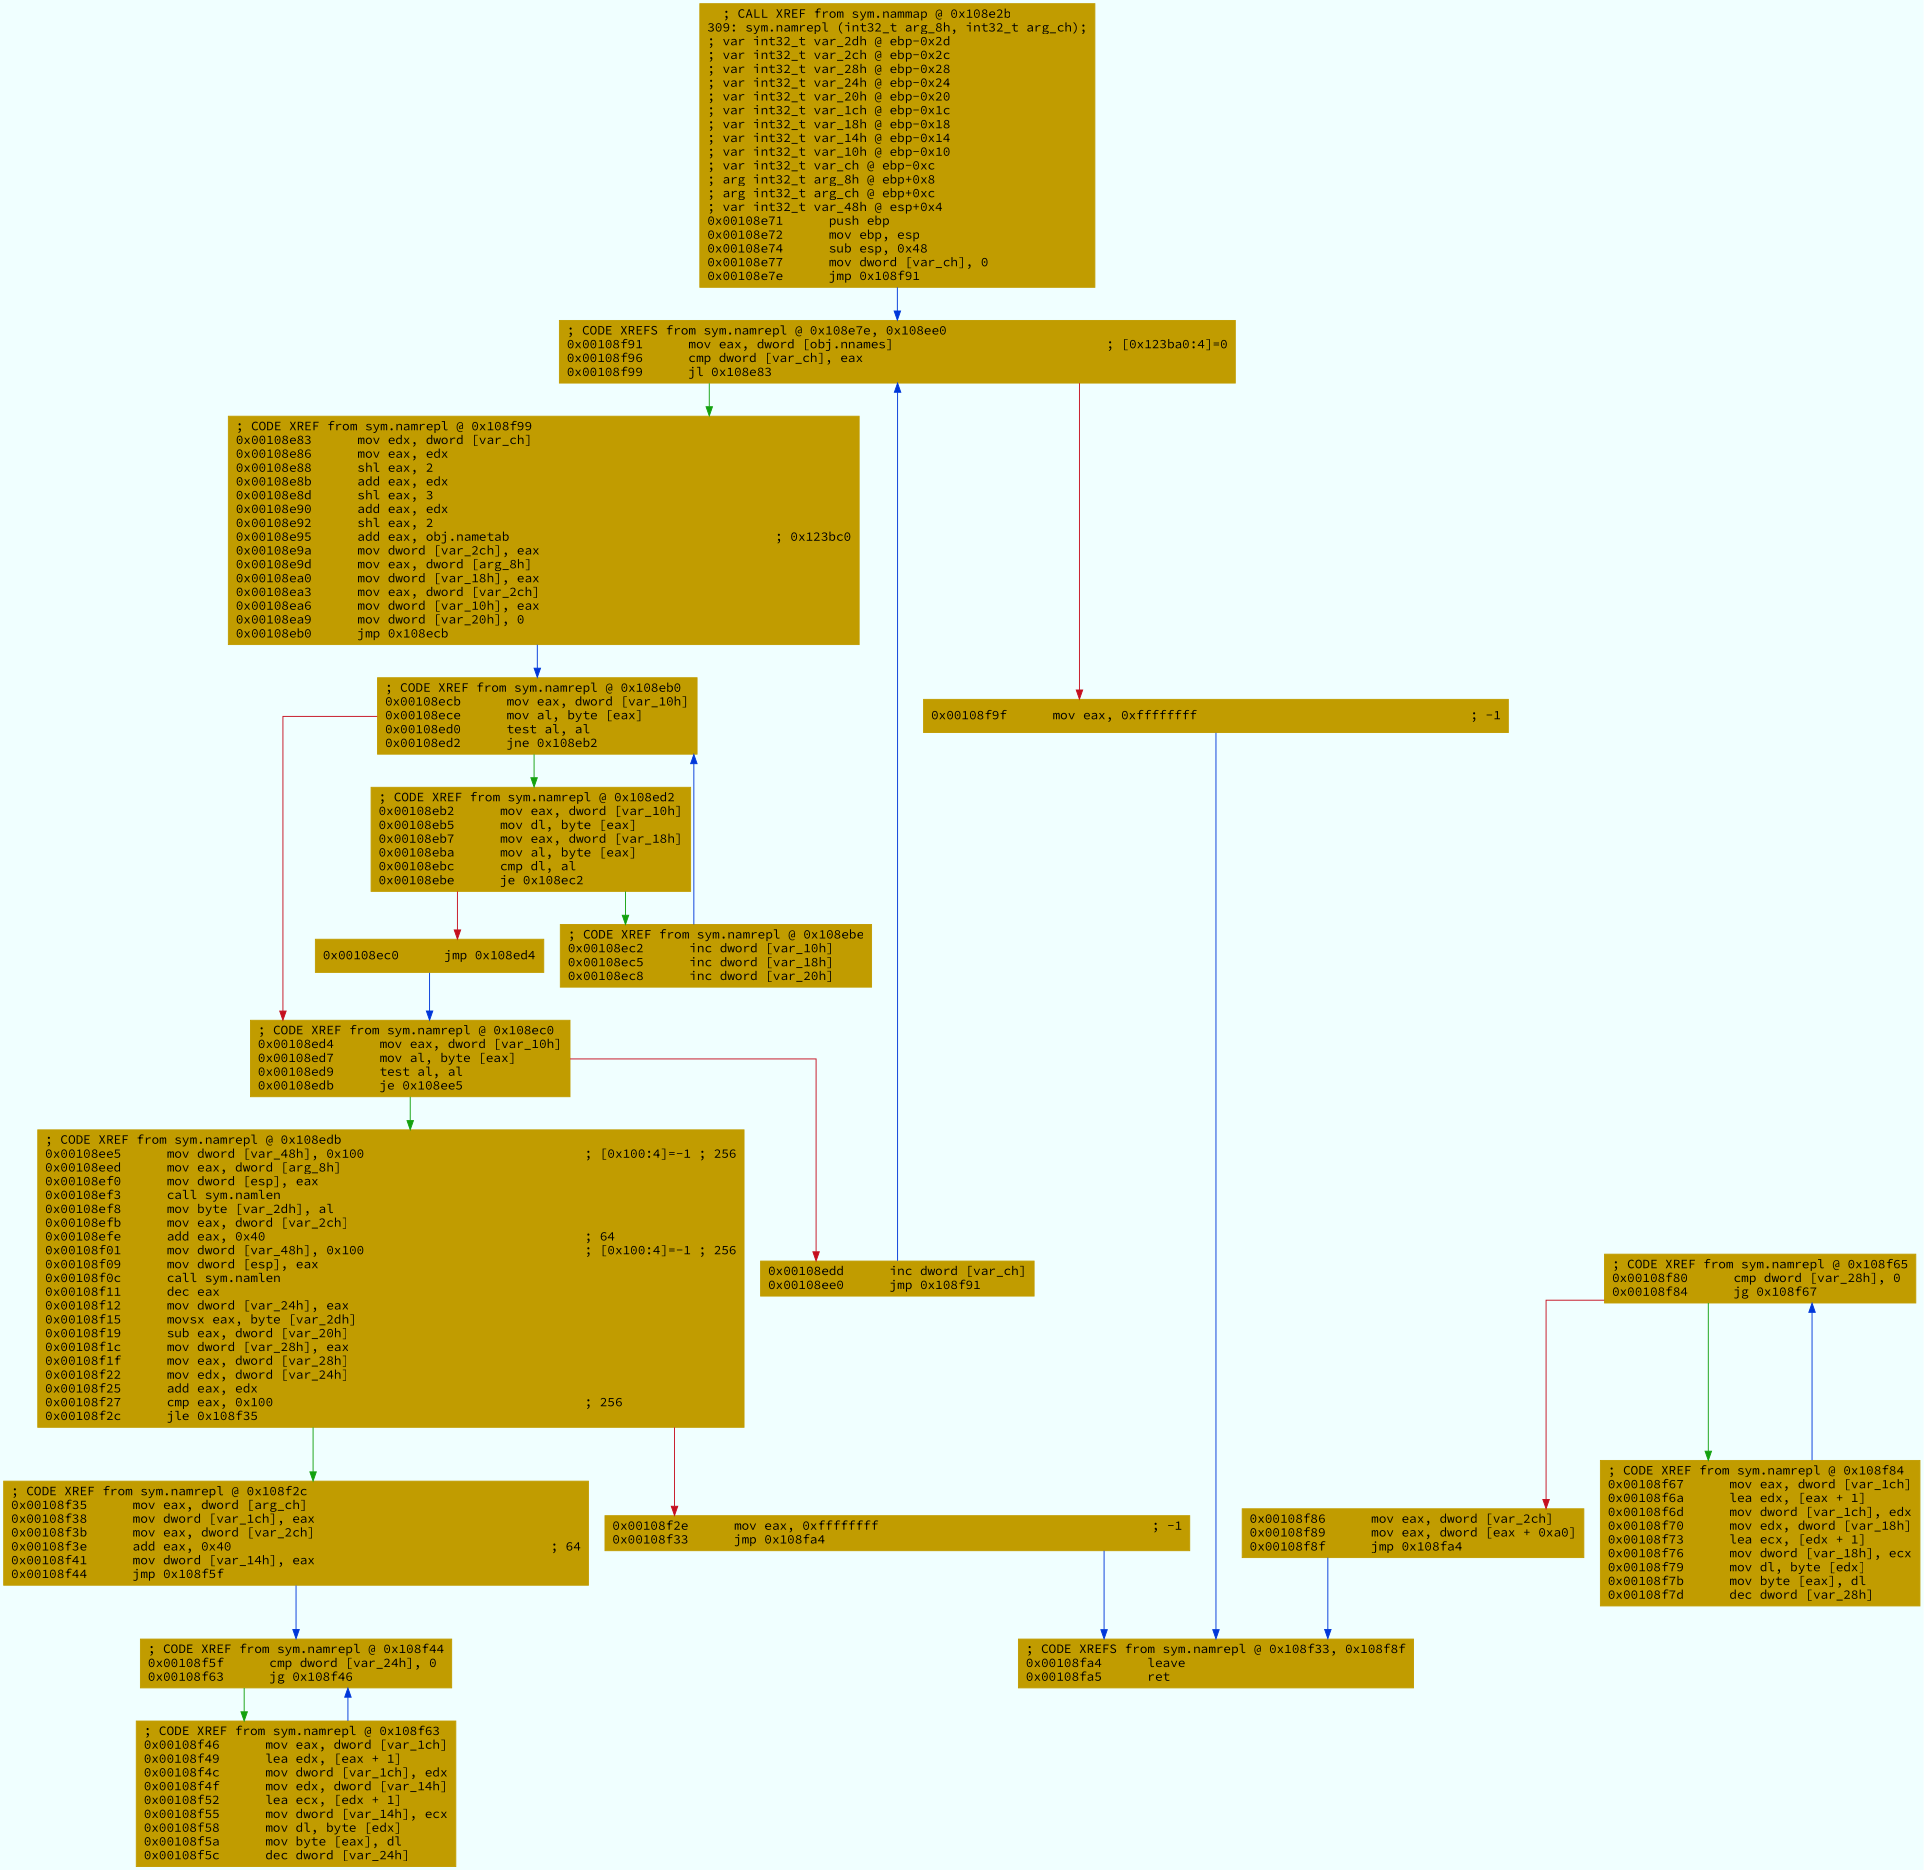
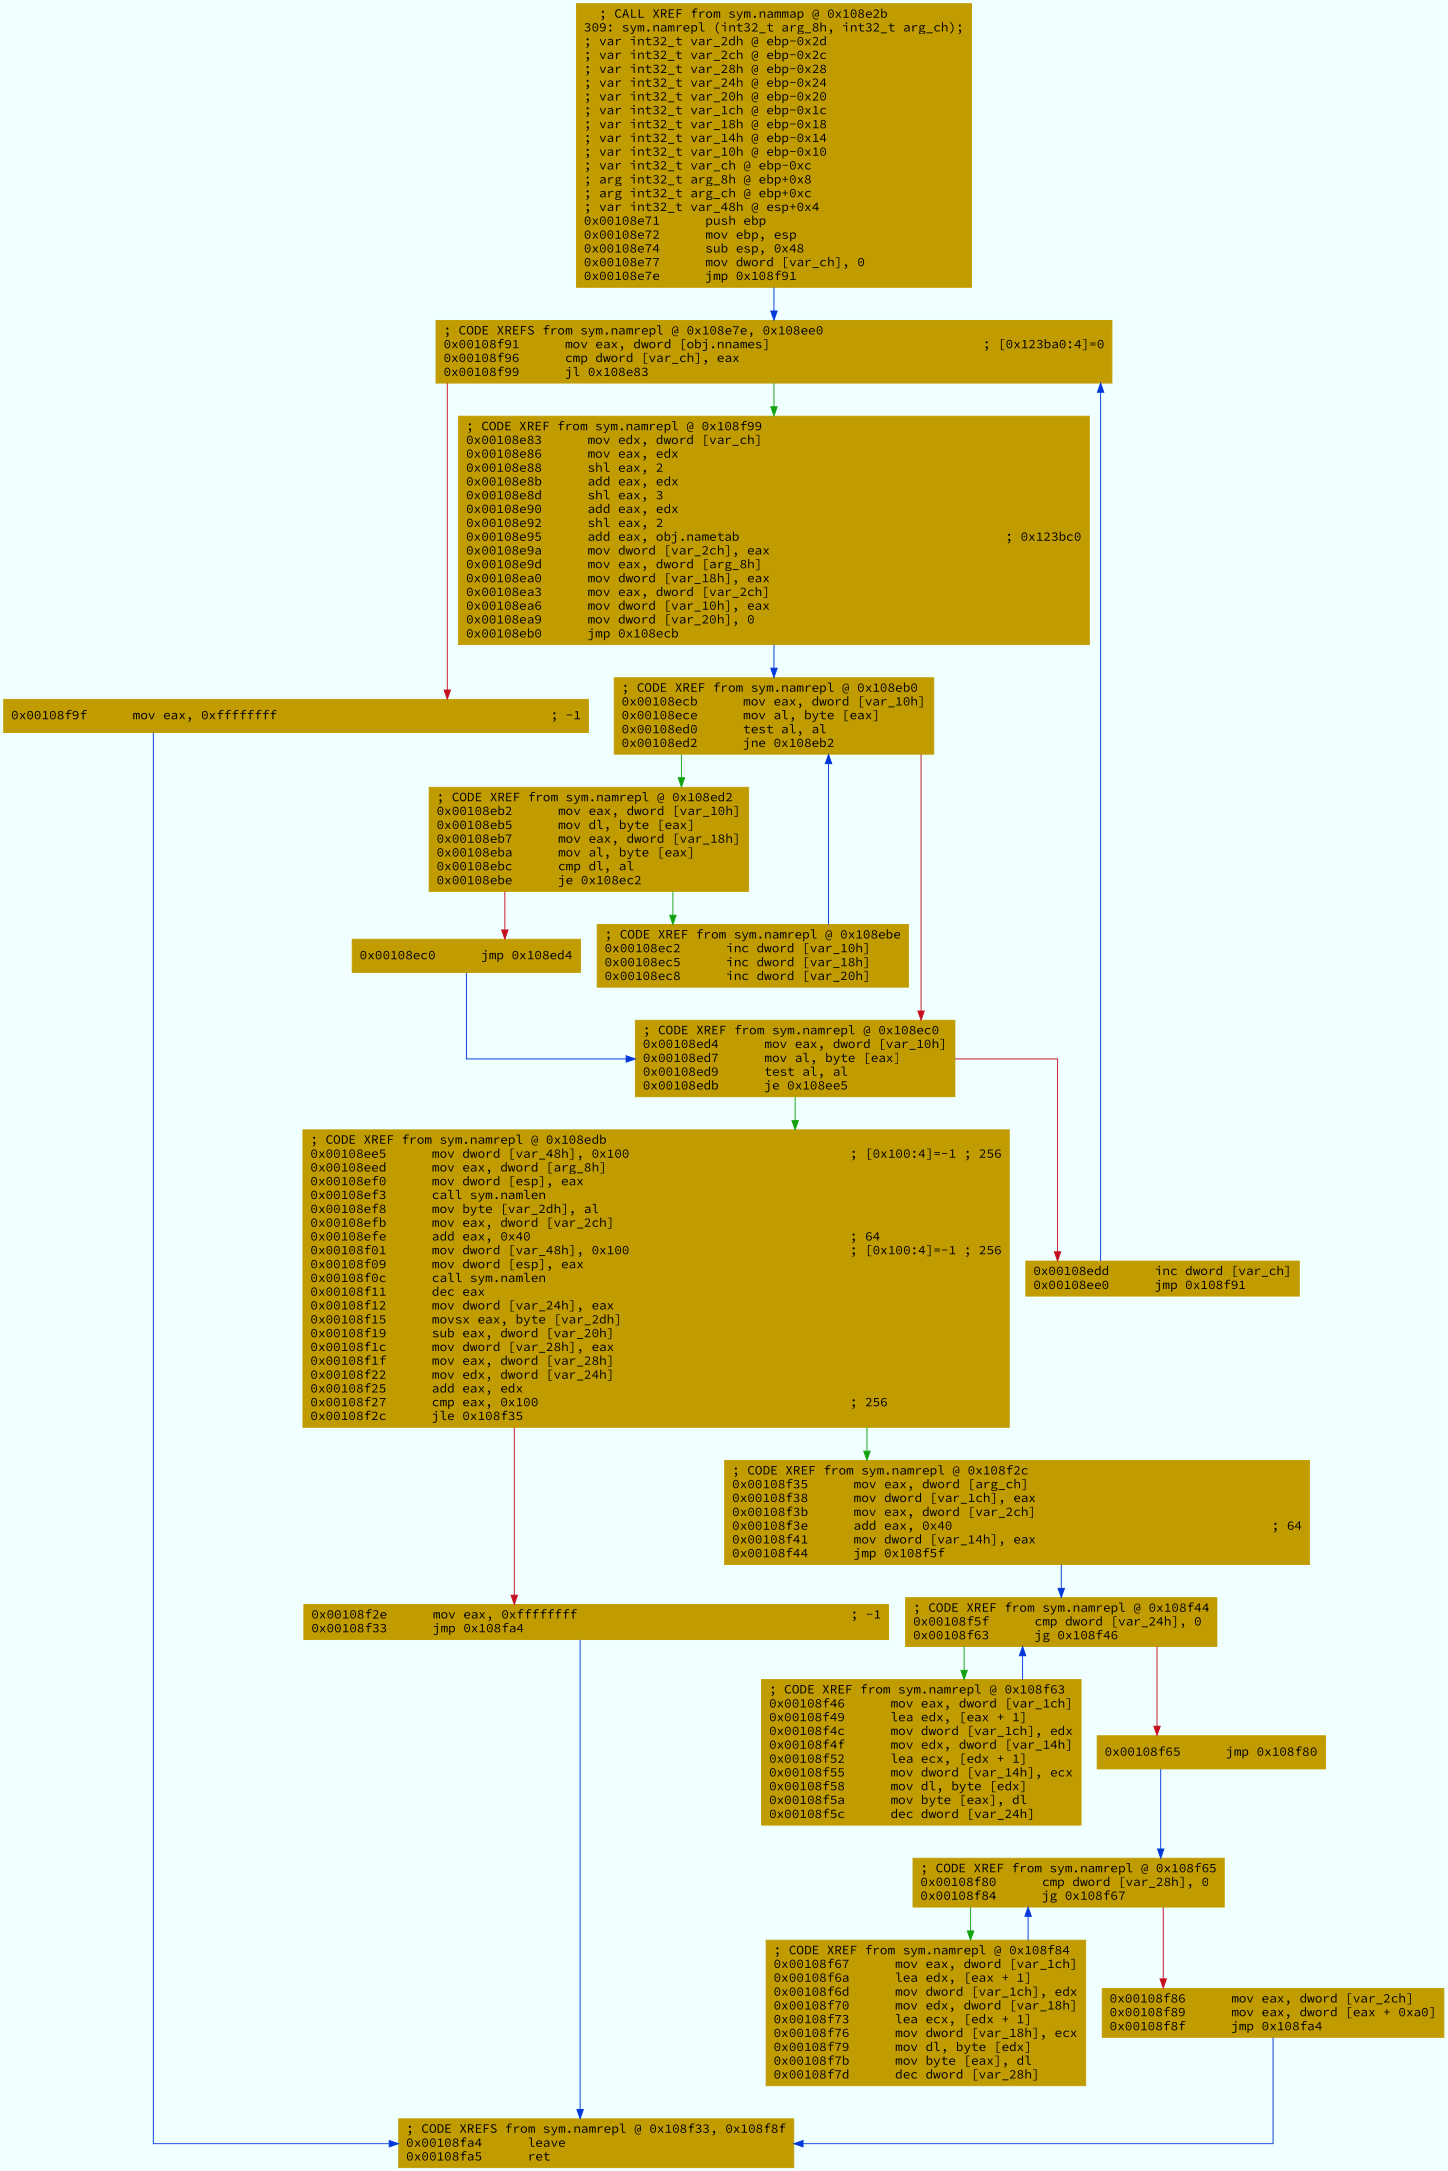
none -> (1211, 1752)
